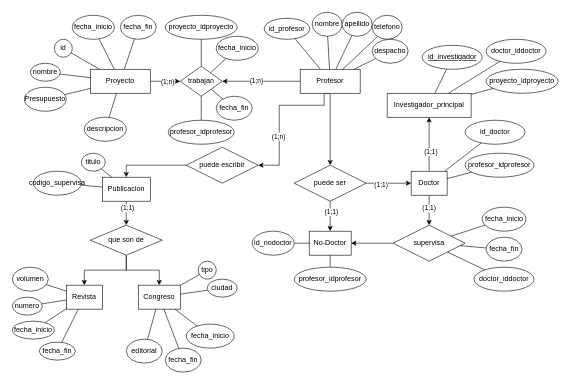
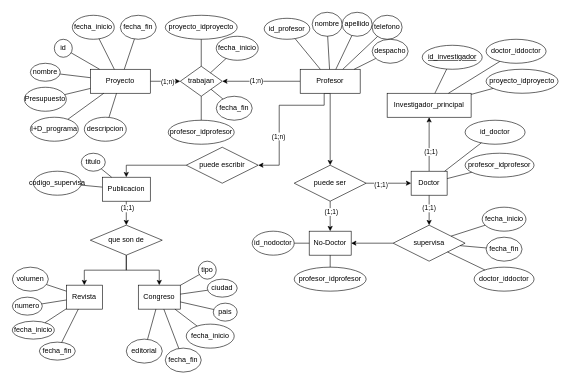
none -> (86, 106)
none -> (54, 129)
none -> (197, 306)
none -> (225, 312)
